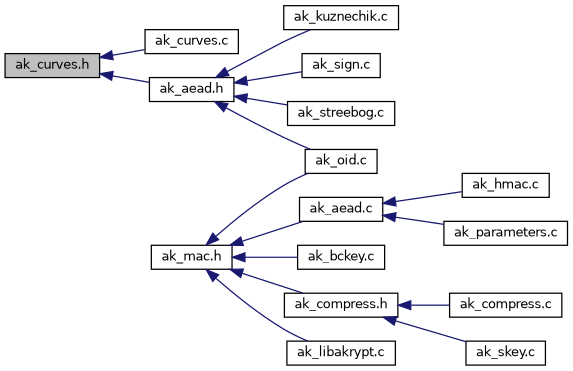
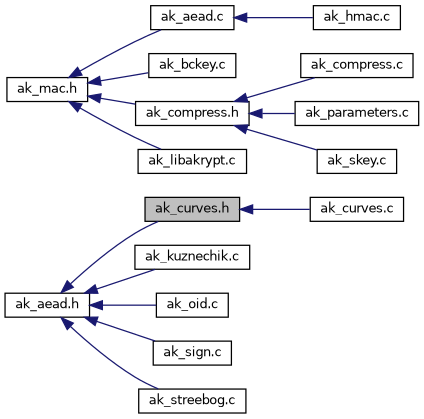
(131, 79) -> (112, 249)
(260, 201) -> none
(420, 221) -> (279, 114)
